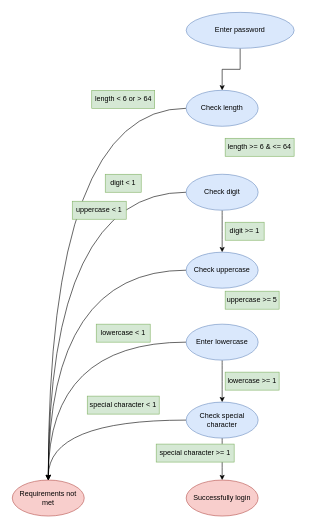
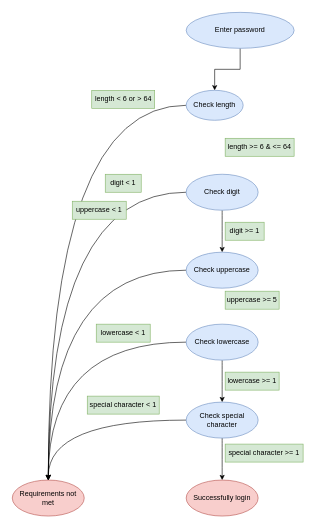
(222, 108) -> (215, 105)
(222, 342) -> (222, 342)
(195, 453) -> (264, 453)
